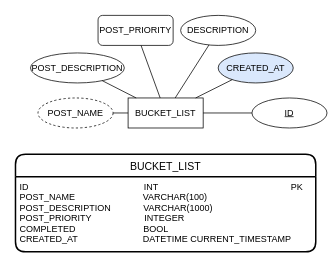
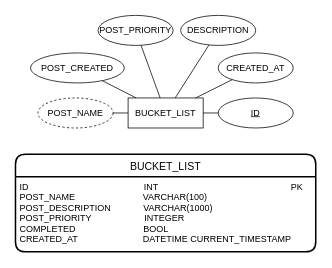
(135, 30) -> (135, 30)
(77, 68) -> (77, 68)
(255, 68) -> (255, 68)
(289, 113) -> (255, 113)
